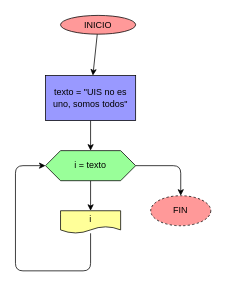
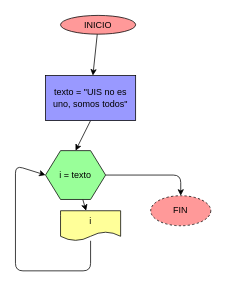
(90, 165) -> (75, 175)
(90, 222) -> (90, 225)
